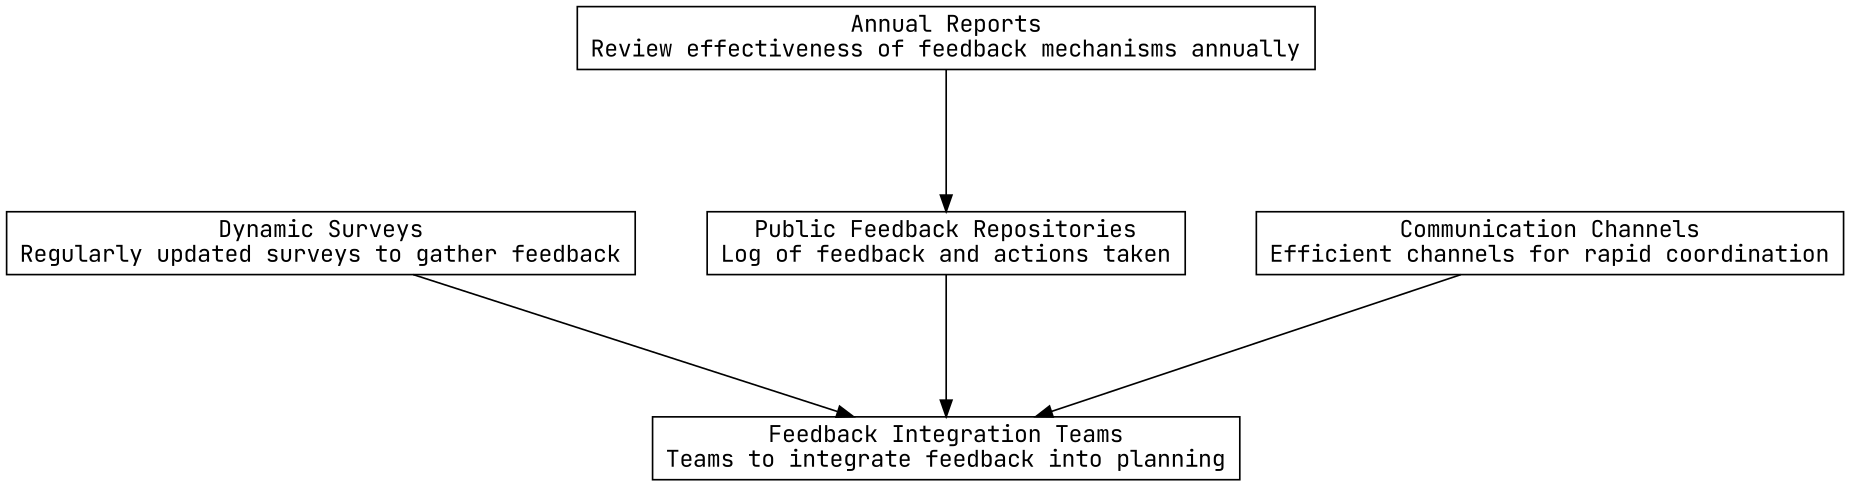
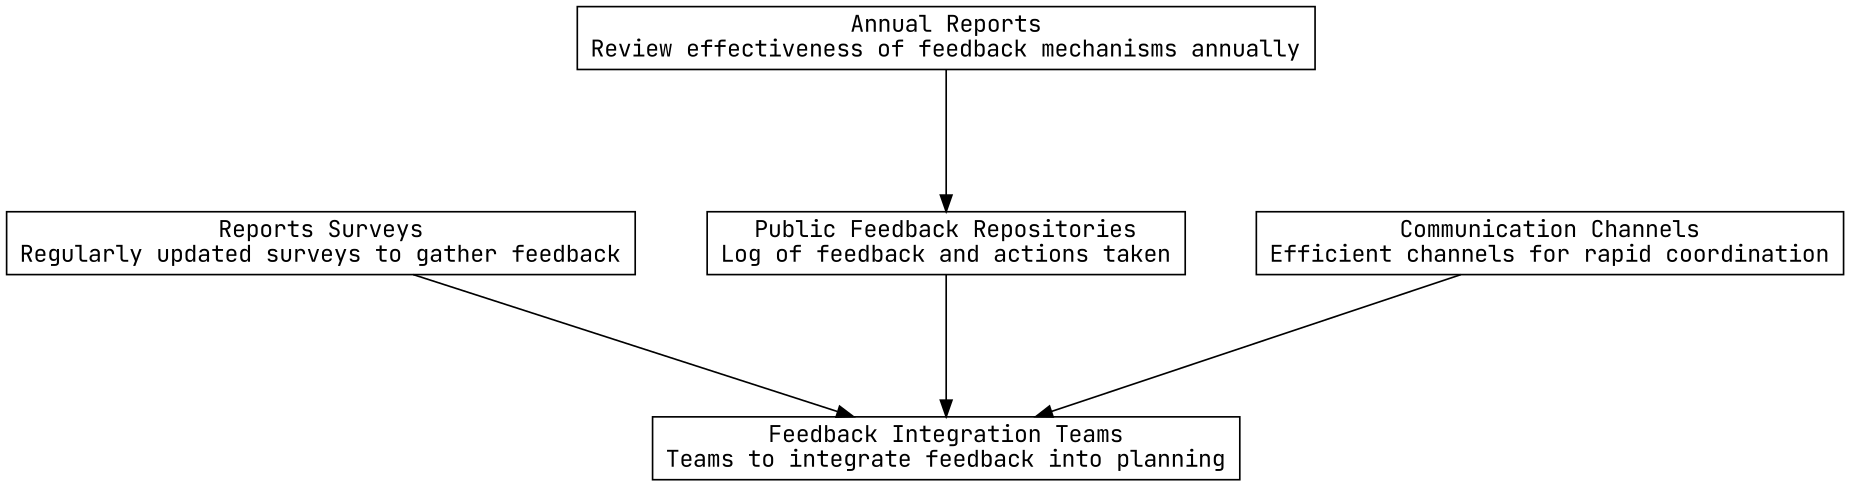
(321, 243) -> (321, 243)
